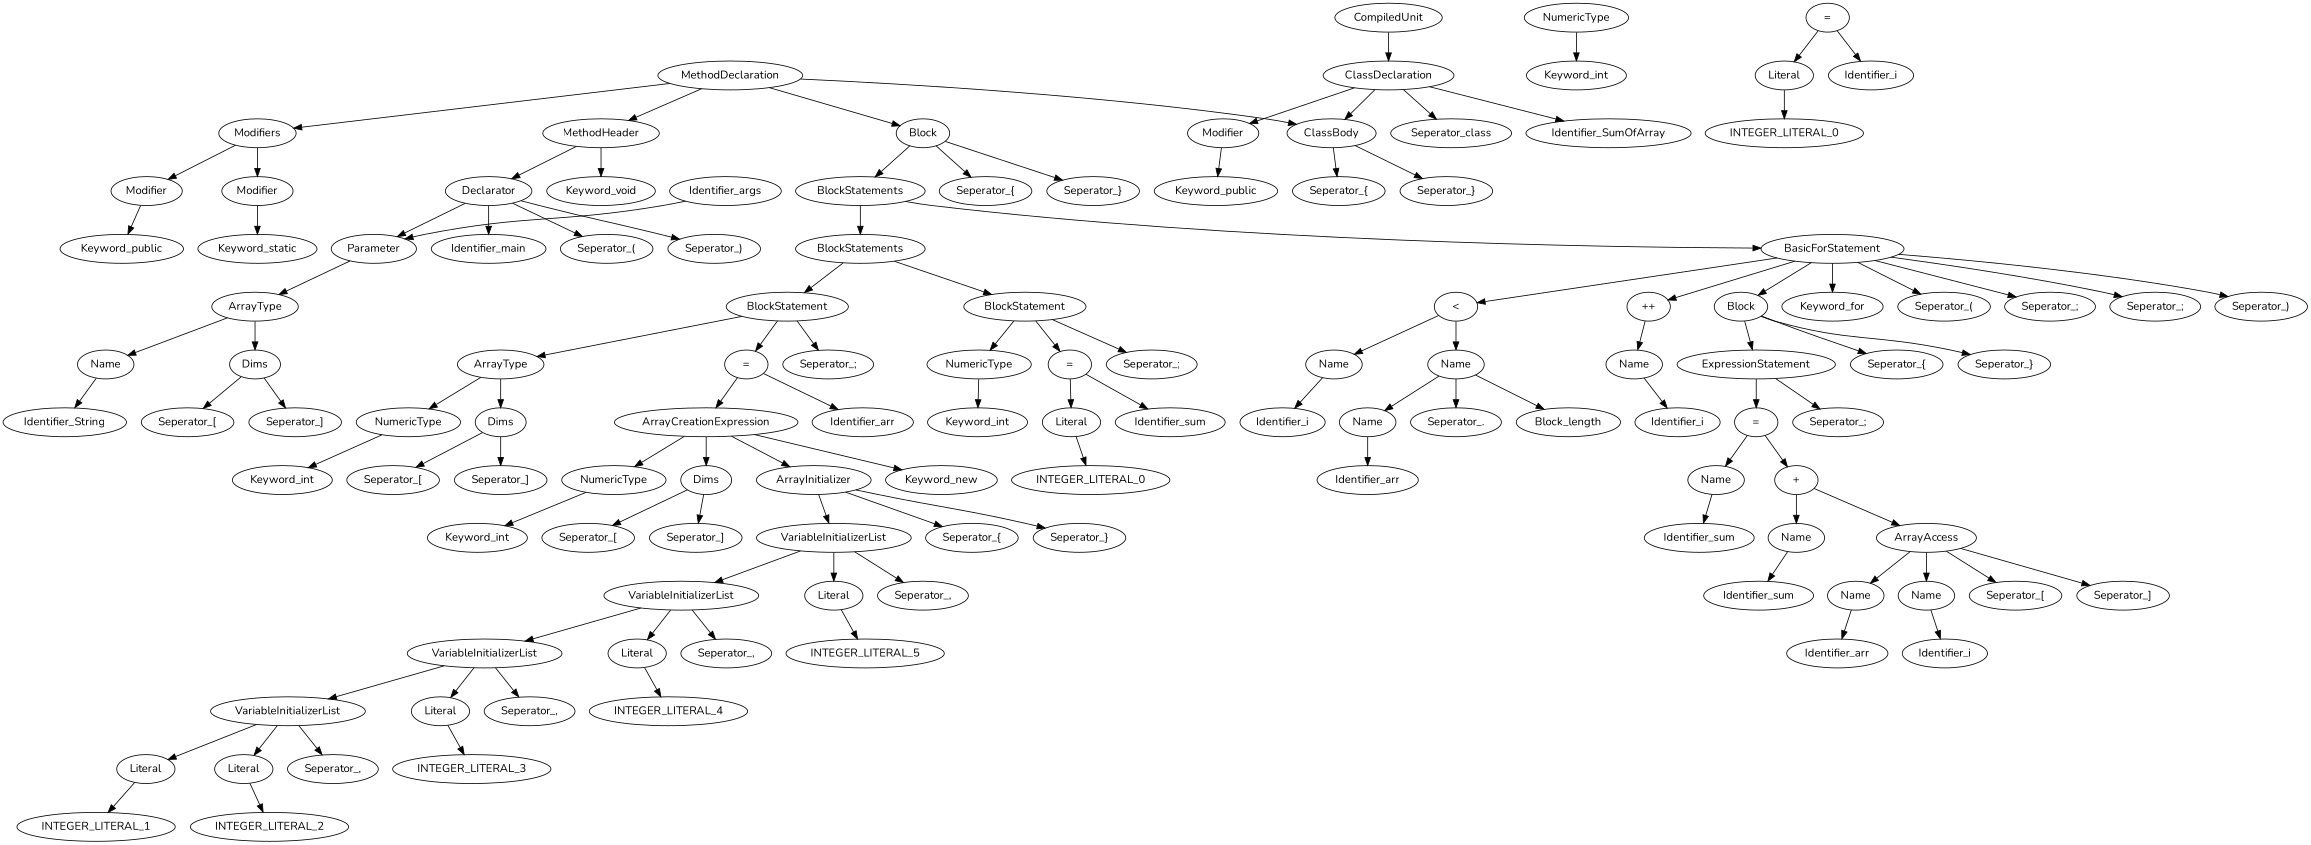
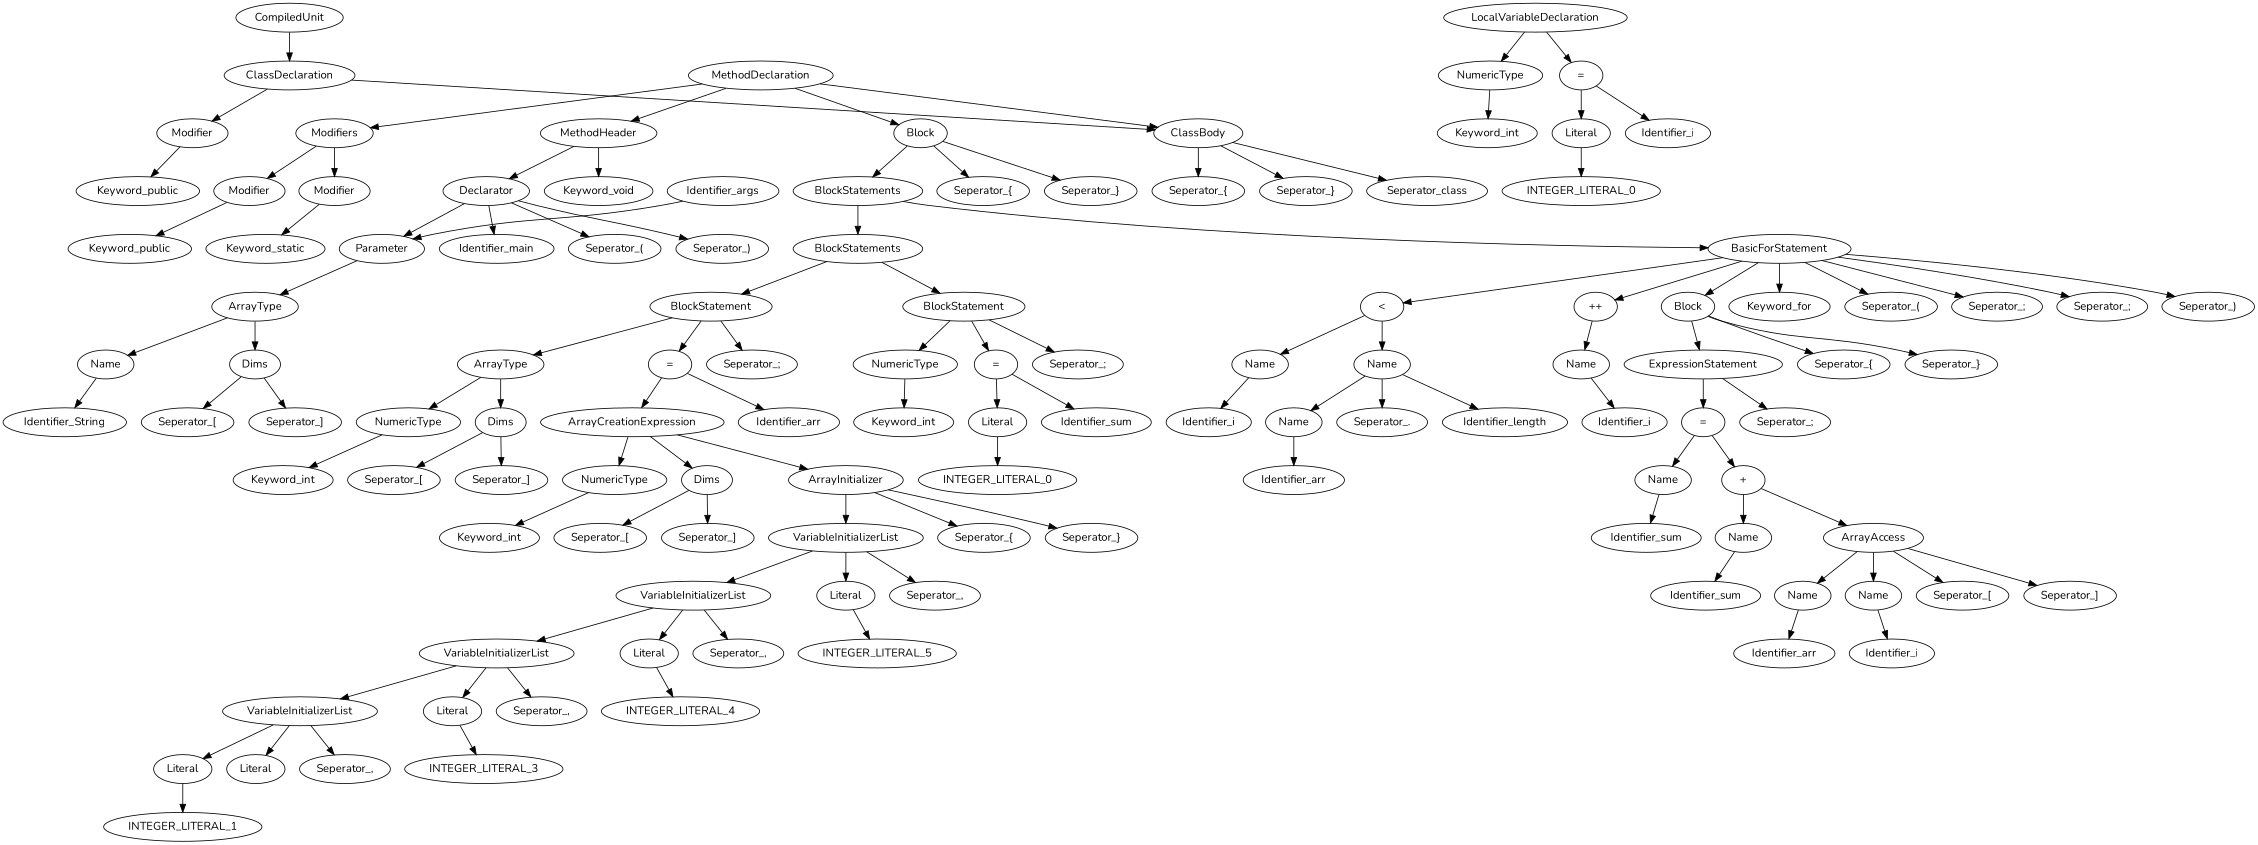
none -> (1535, 18)
(1417, 102) -> (1306, 160)
(1609, 133) -> none
(1568, 422) -> (1505, 422)
(941, 480) -> none
(269, 827) -> none
